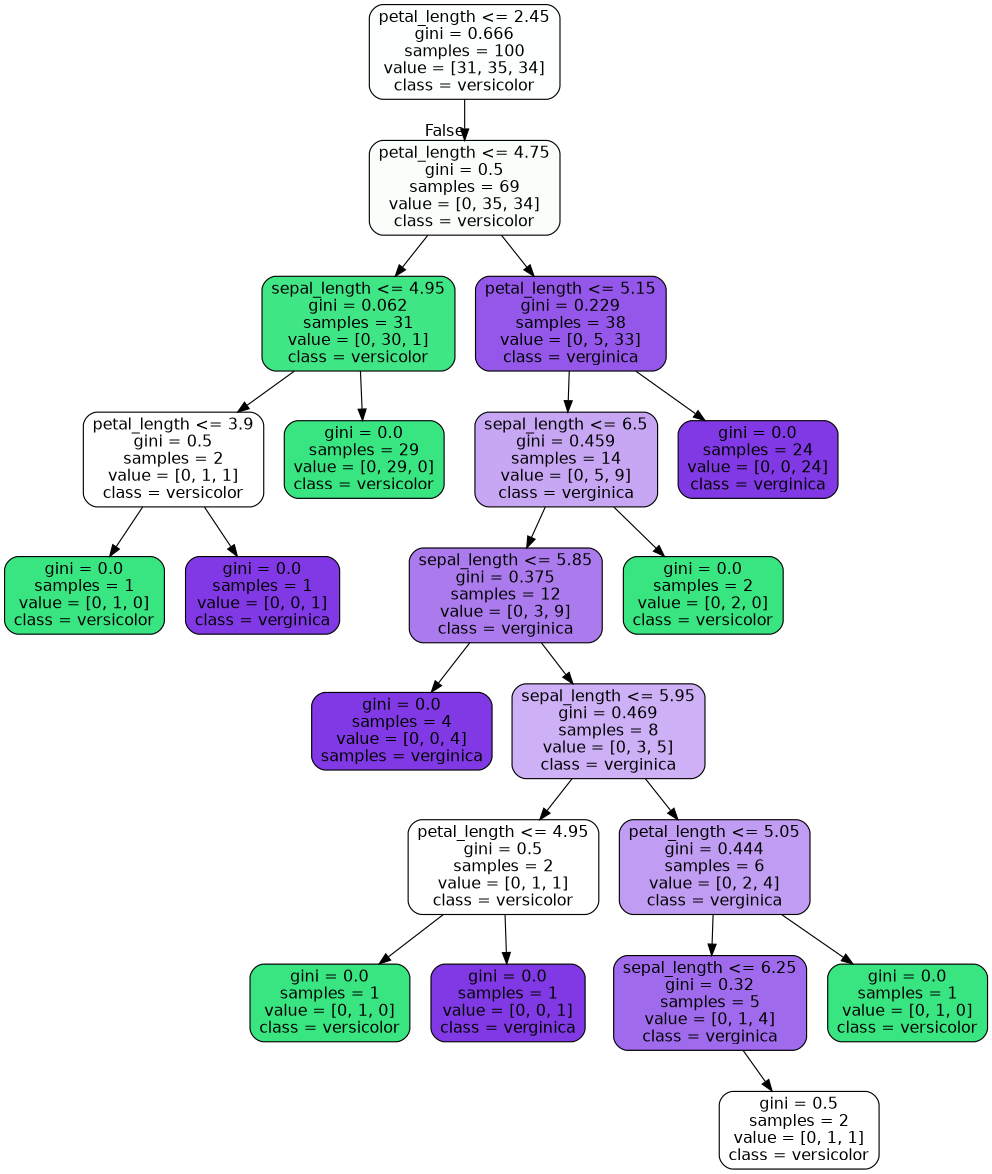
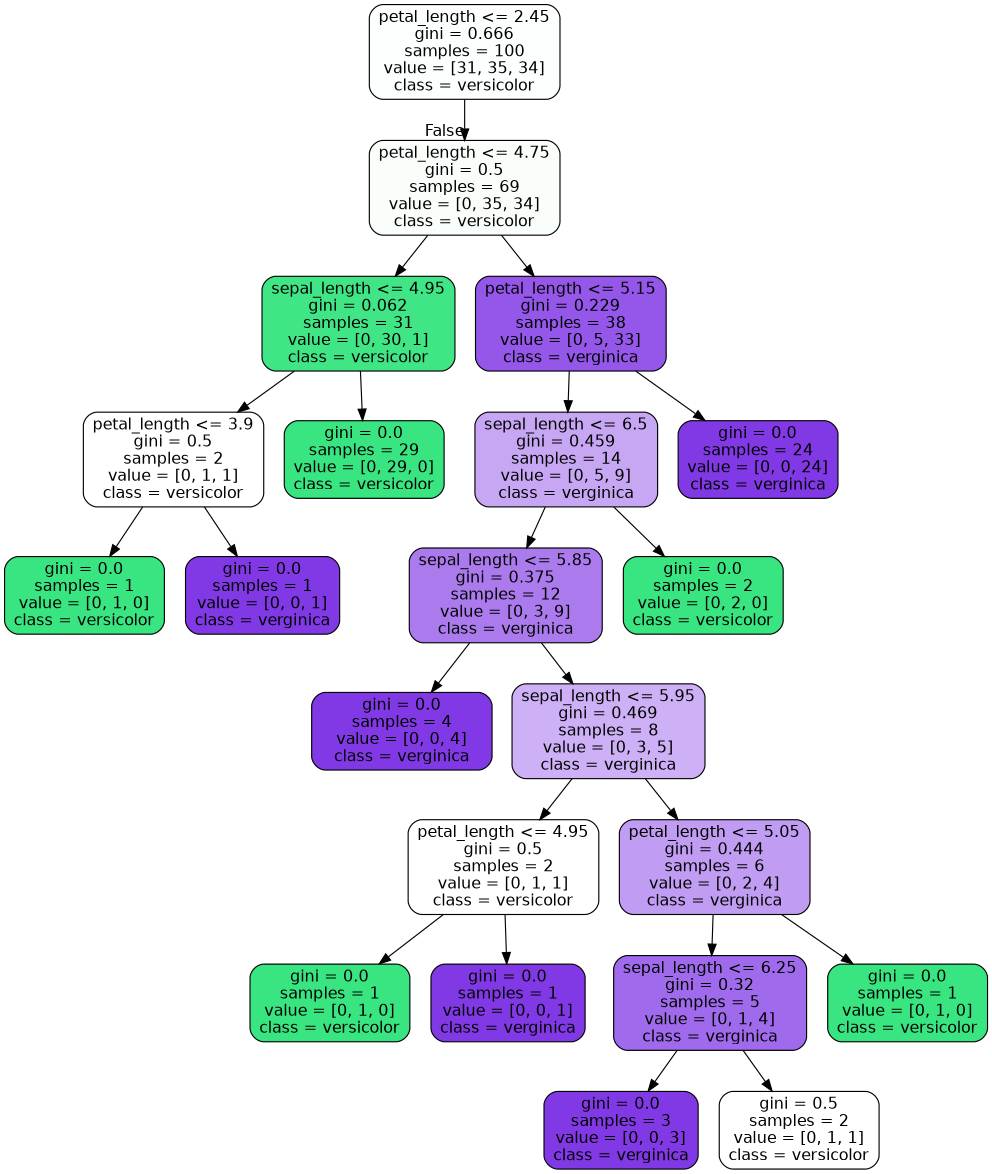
(402, 731) -> (402, 731)
none -> (621, 1130)
